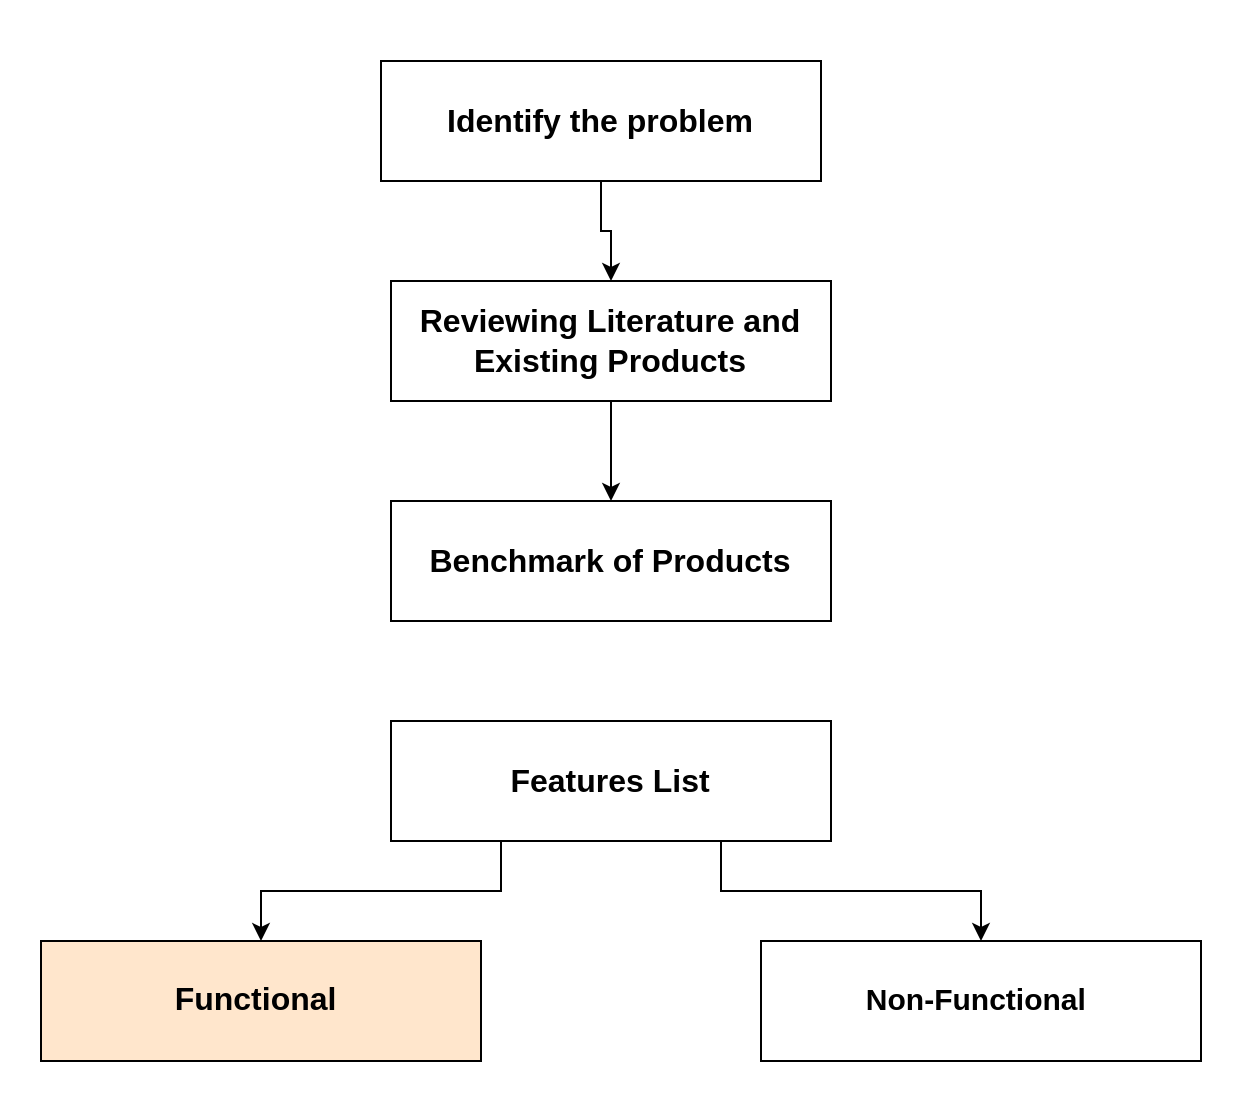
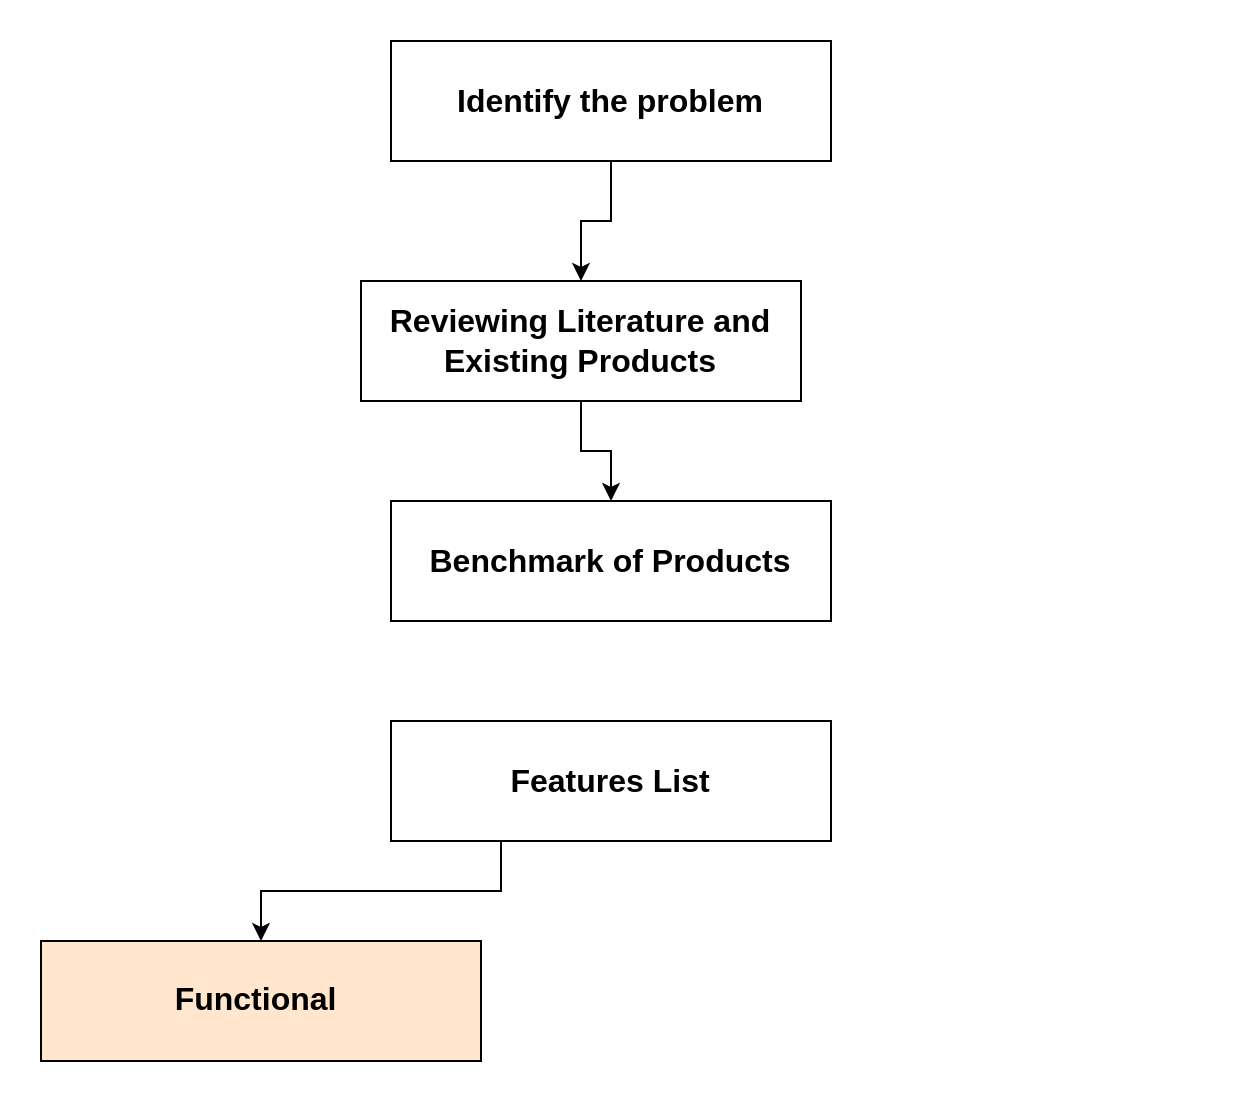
(601, 121) -> (611, 101)
(611, 341) -> (581, 341)
(844, 891) -> none
(981, 1001) -> none
